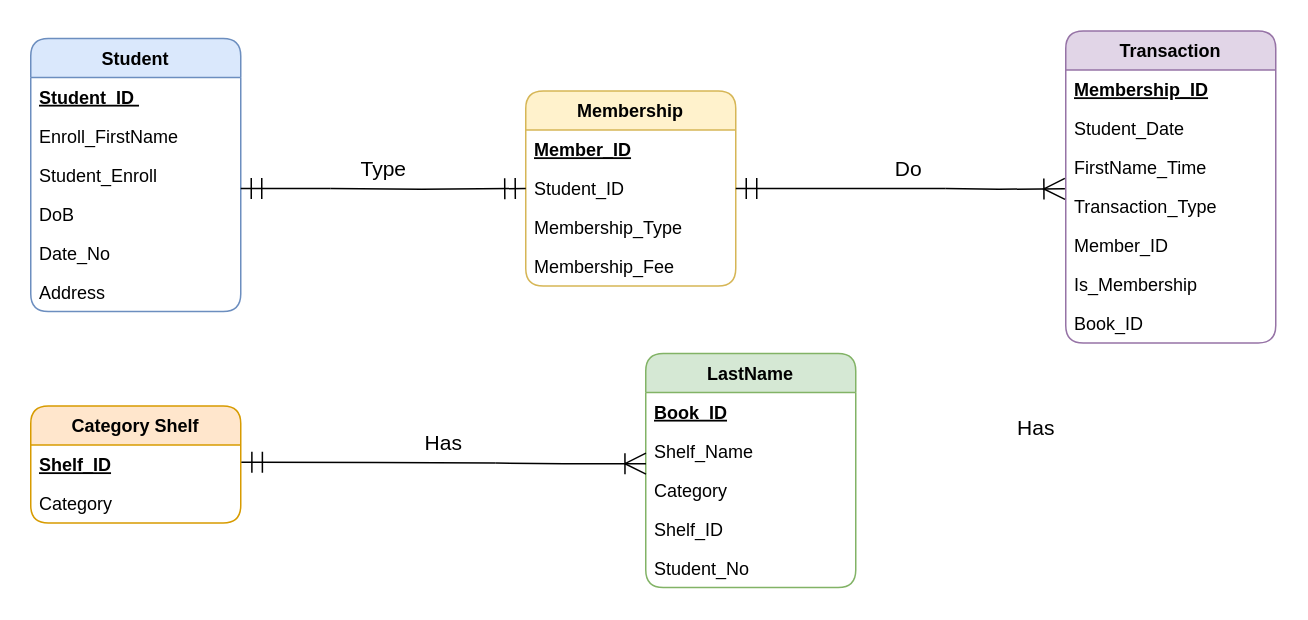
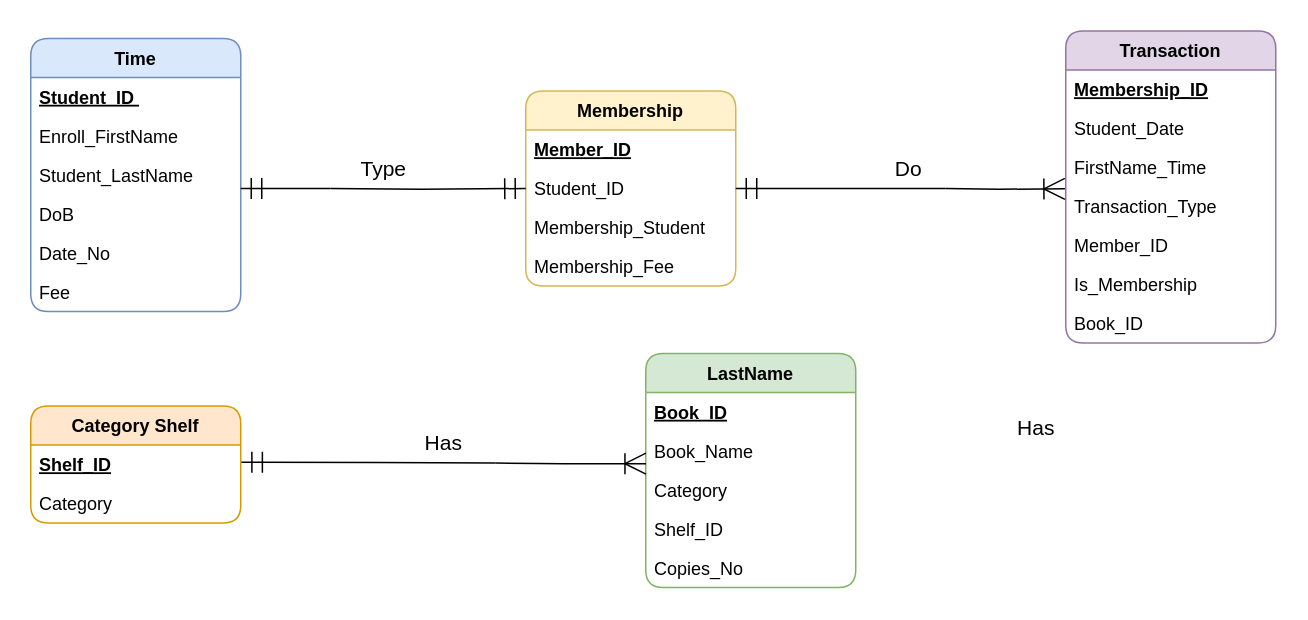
(135, 59) -> (135, 59)
(105, 176) -> (120, 176)
(607, 228) -> (622, 228)
(74, 293) -> (54, 293)
(702, 452) -> (699, 452)
(704, 569) -> (697, 569)
